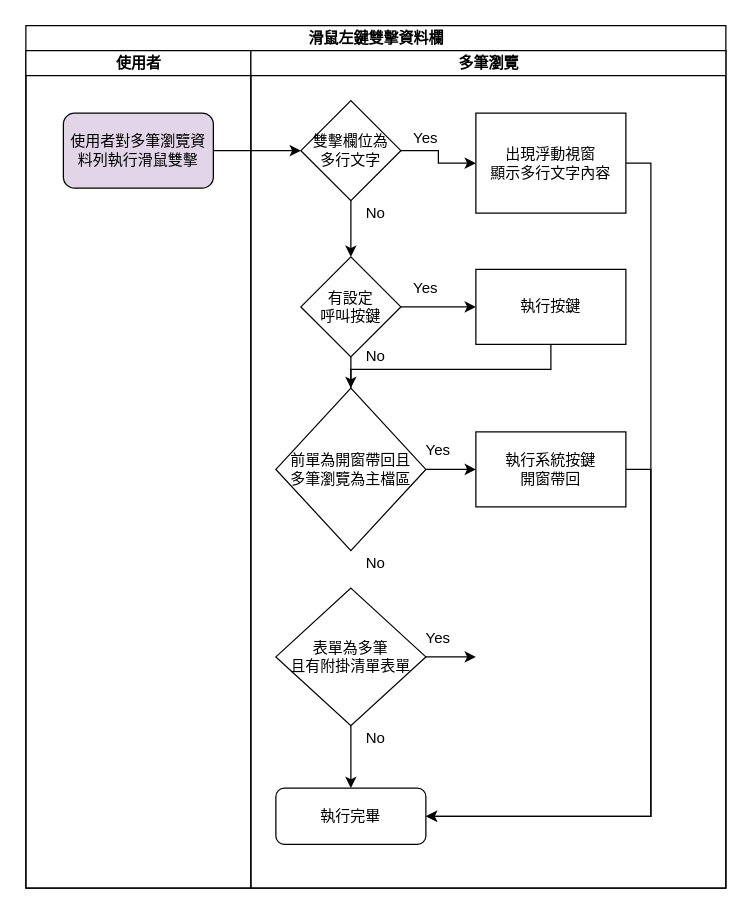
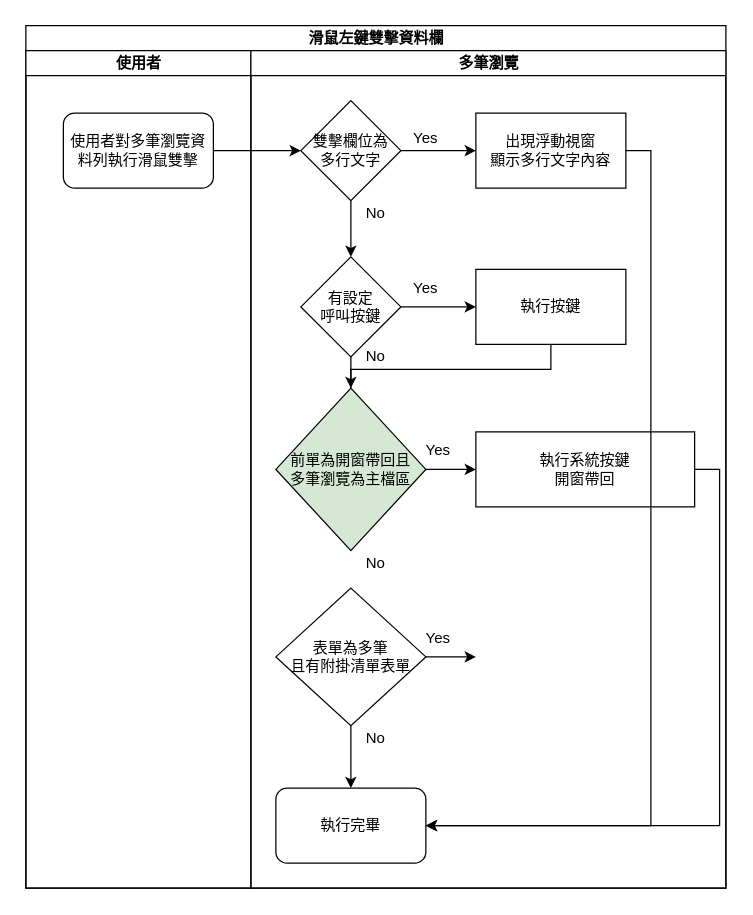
(138, 151) -> (138, 151)
(551, 163) -> (551, 151)
(351, 469) -> (351, 469)
(551, 469) -> (585, 469)
(351, 816) -> (351, 826)
